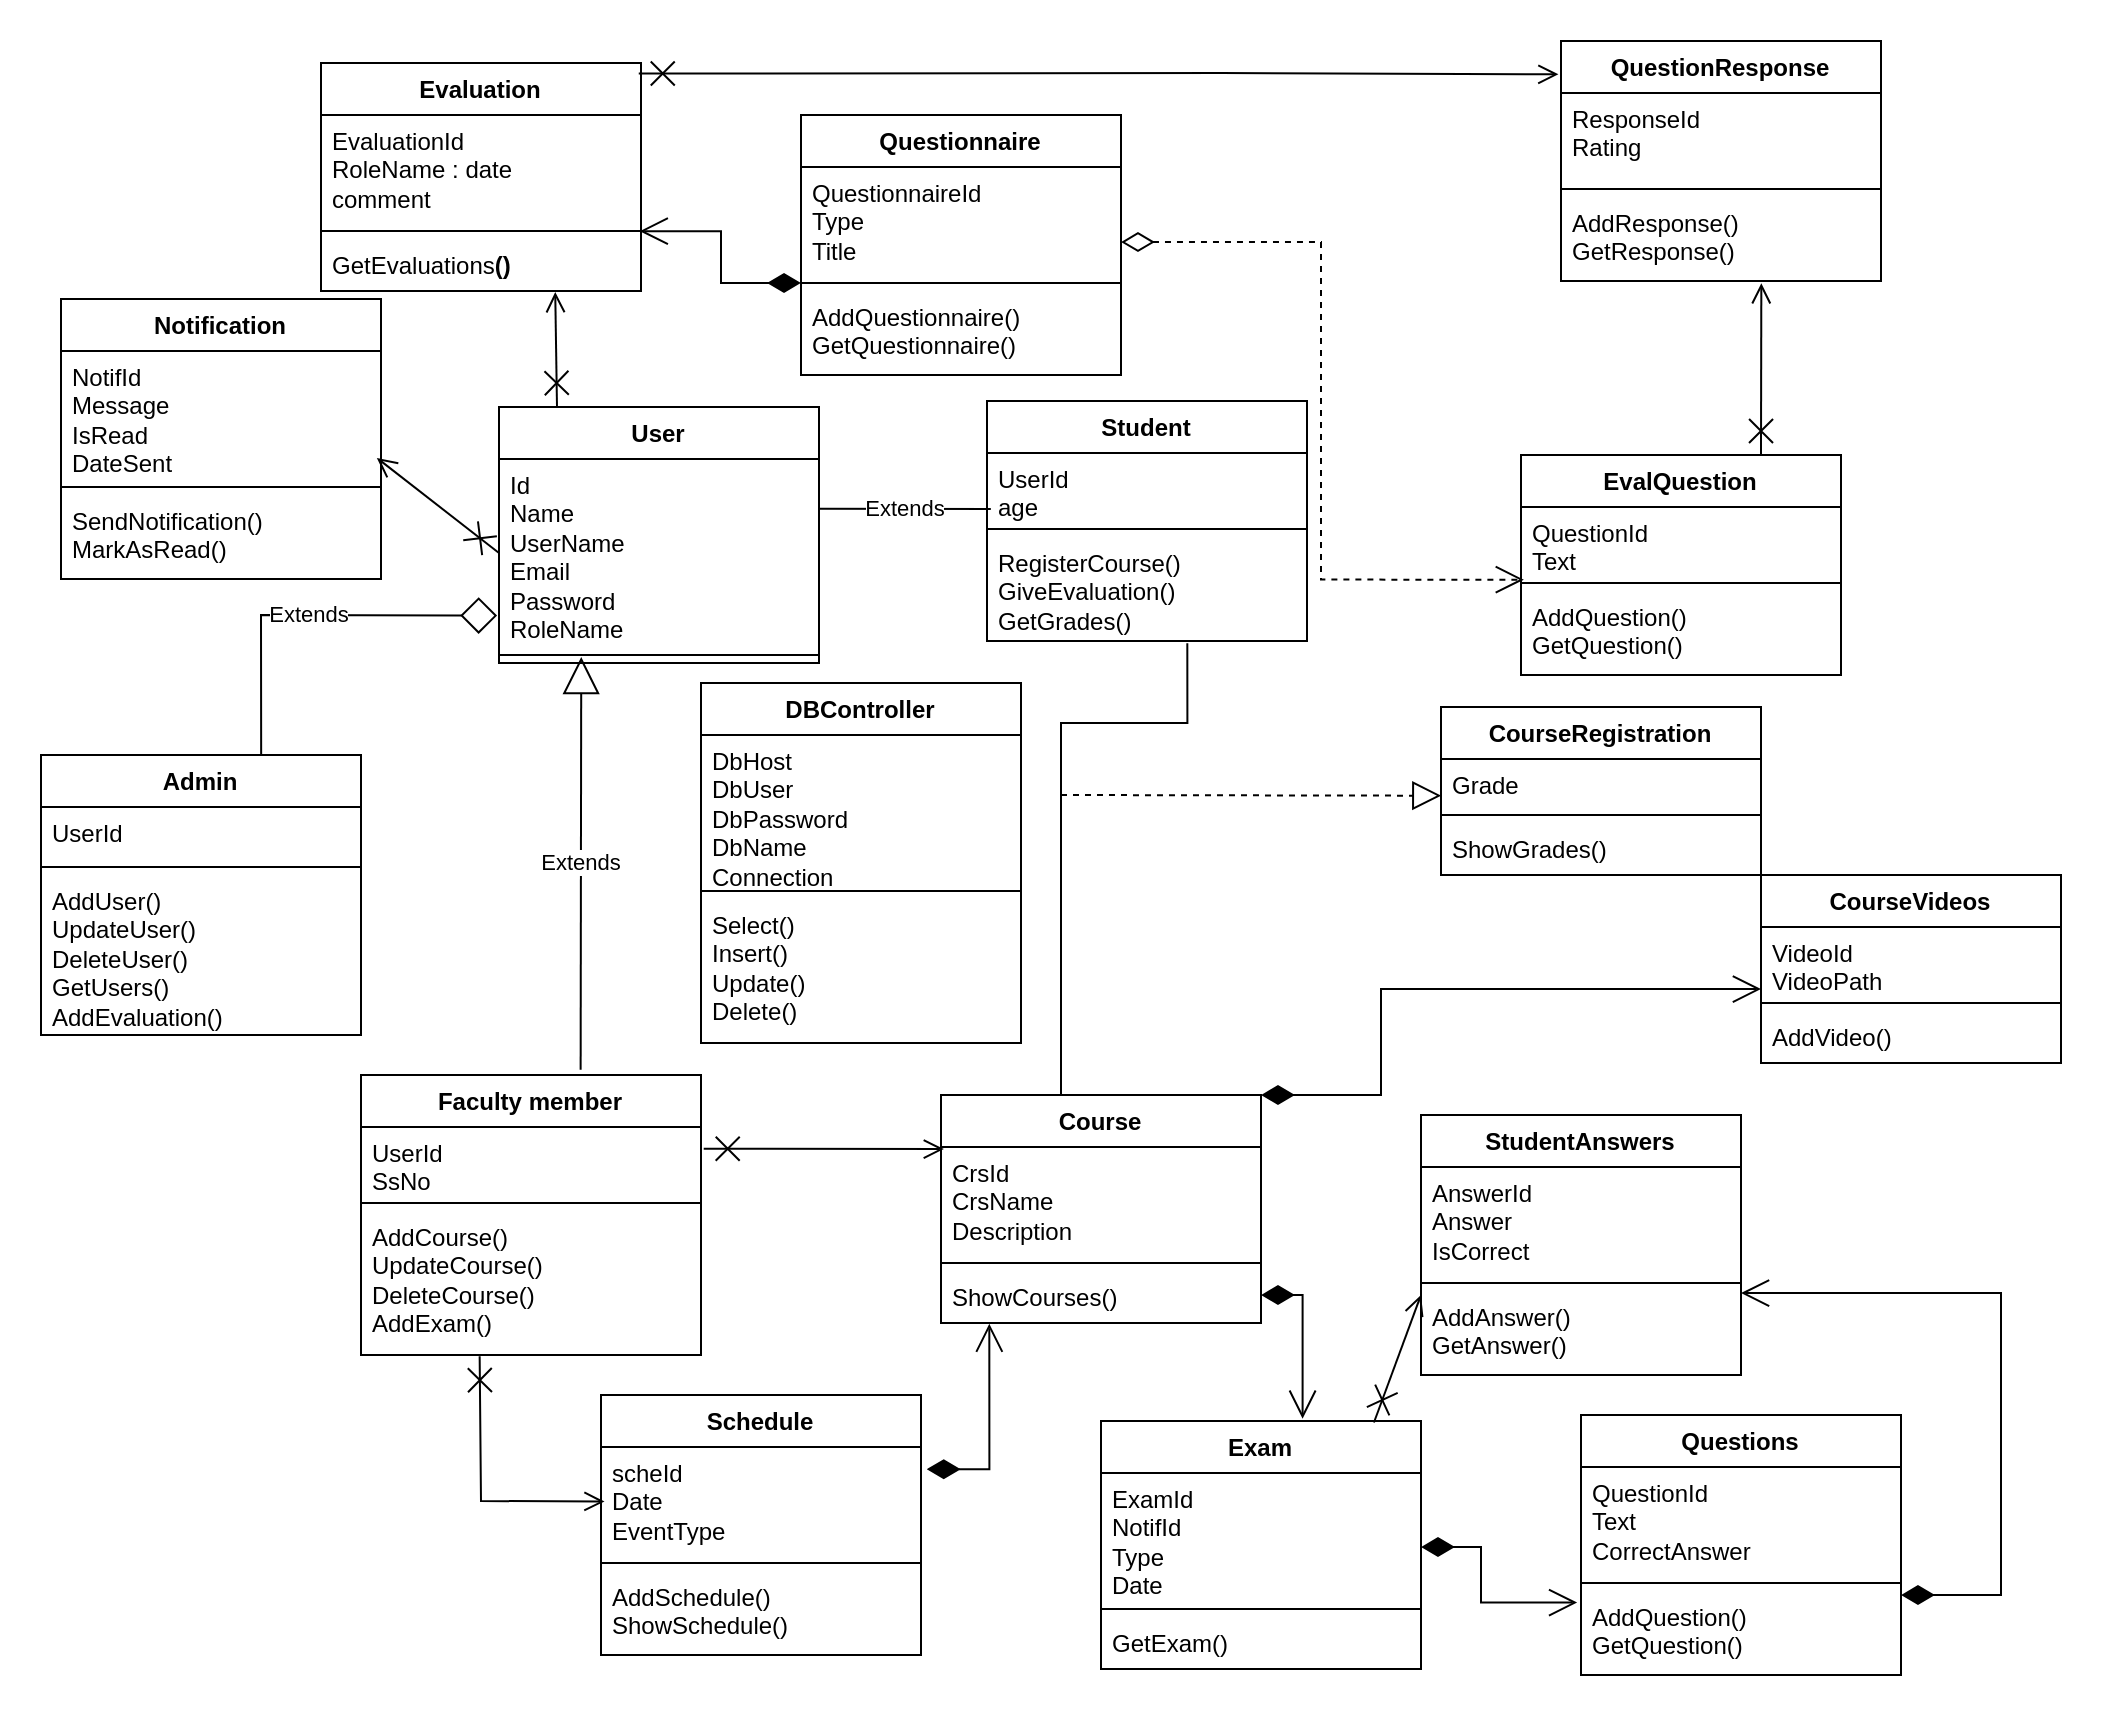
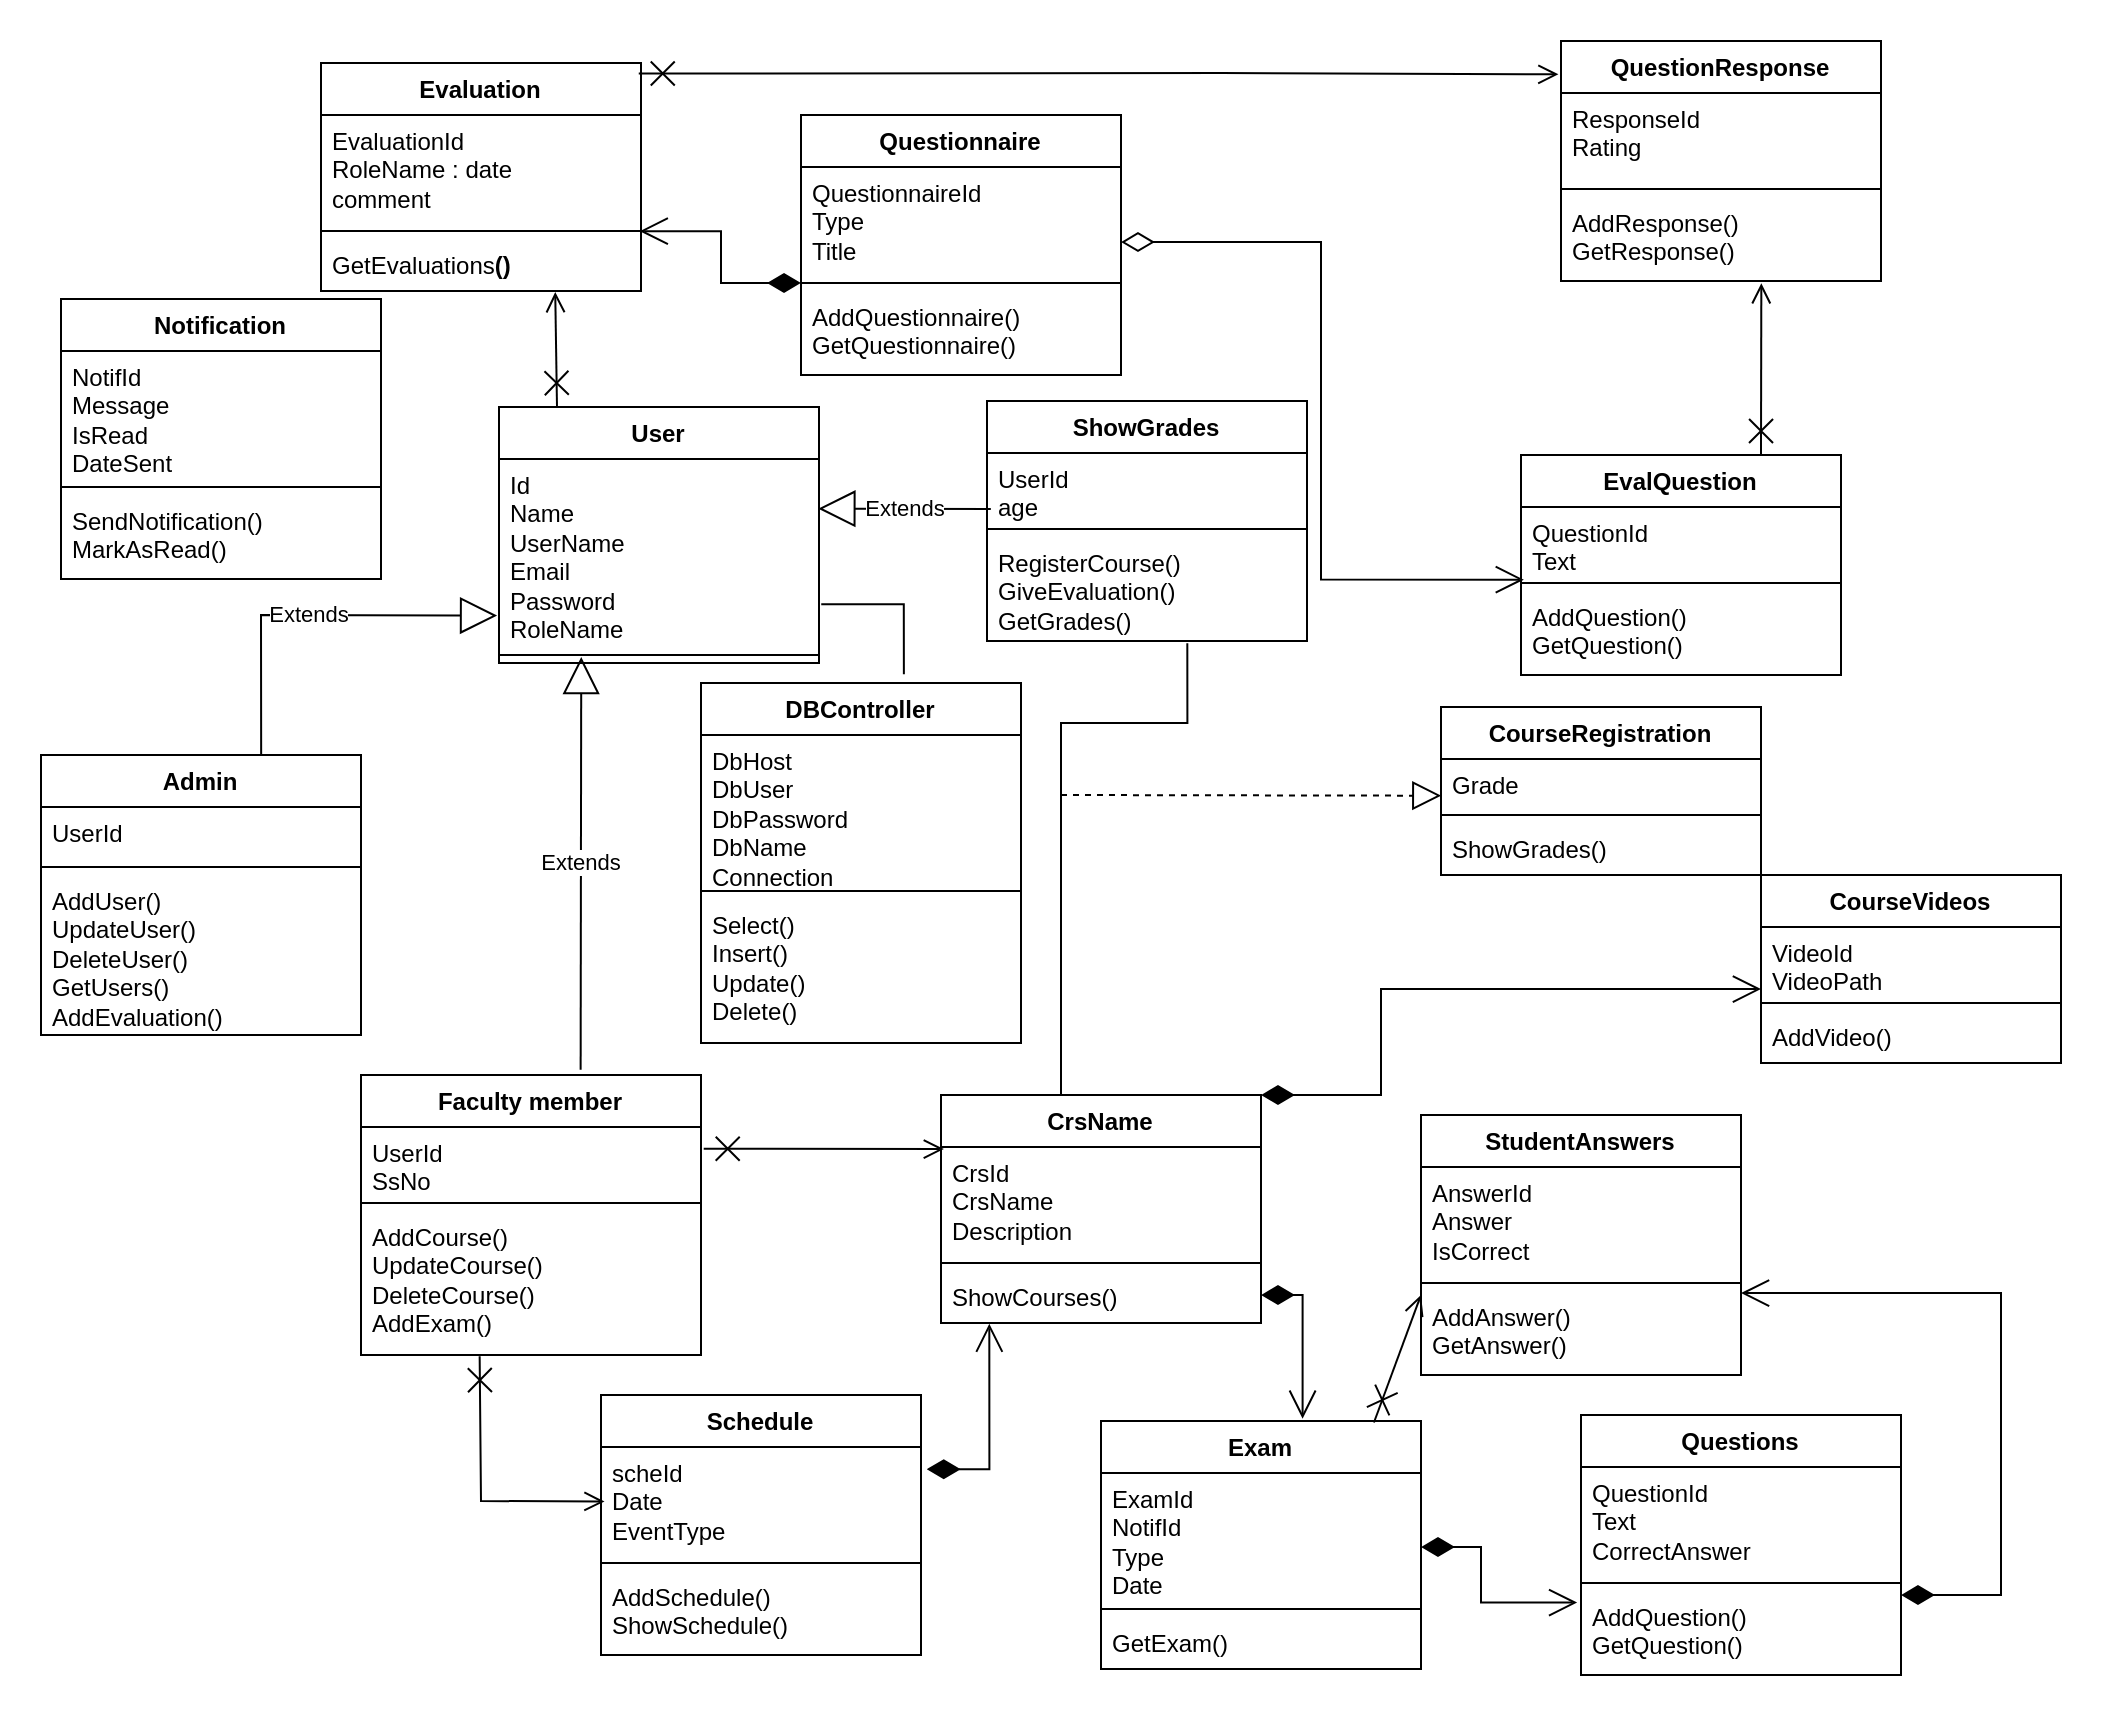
(1321, 427) -> (1321, 427)
(1147, 429) -> (1147, 429)
(440, 507) -> none
(840, 509) -> (856, 509)
none -> (898, 604)
(460, 616) -> (459, 616)
(1101, 1123) -> (1101, 1123)
